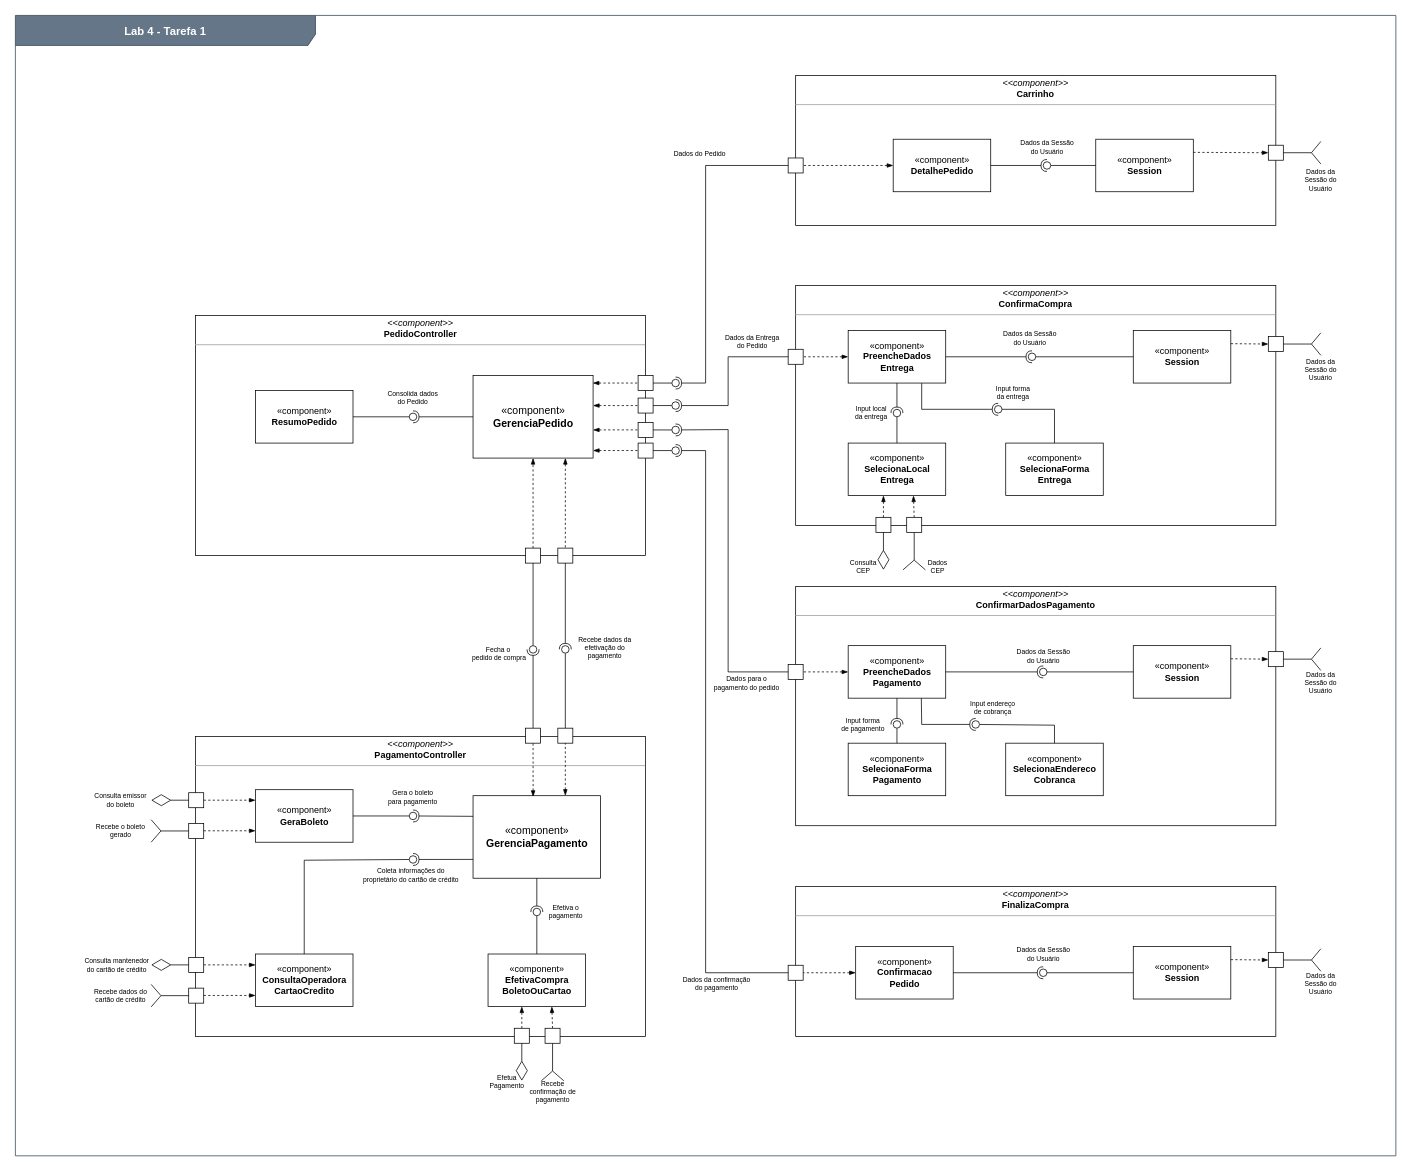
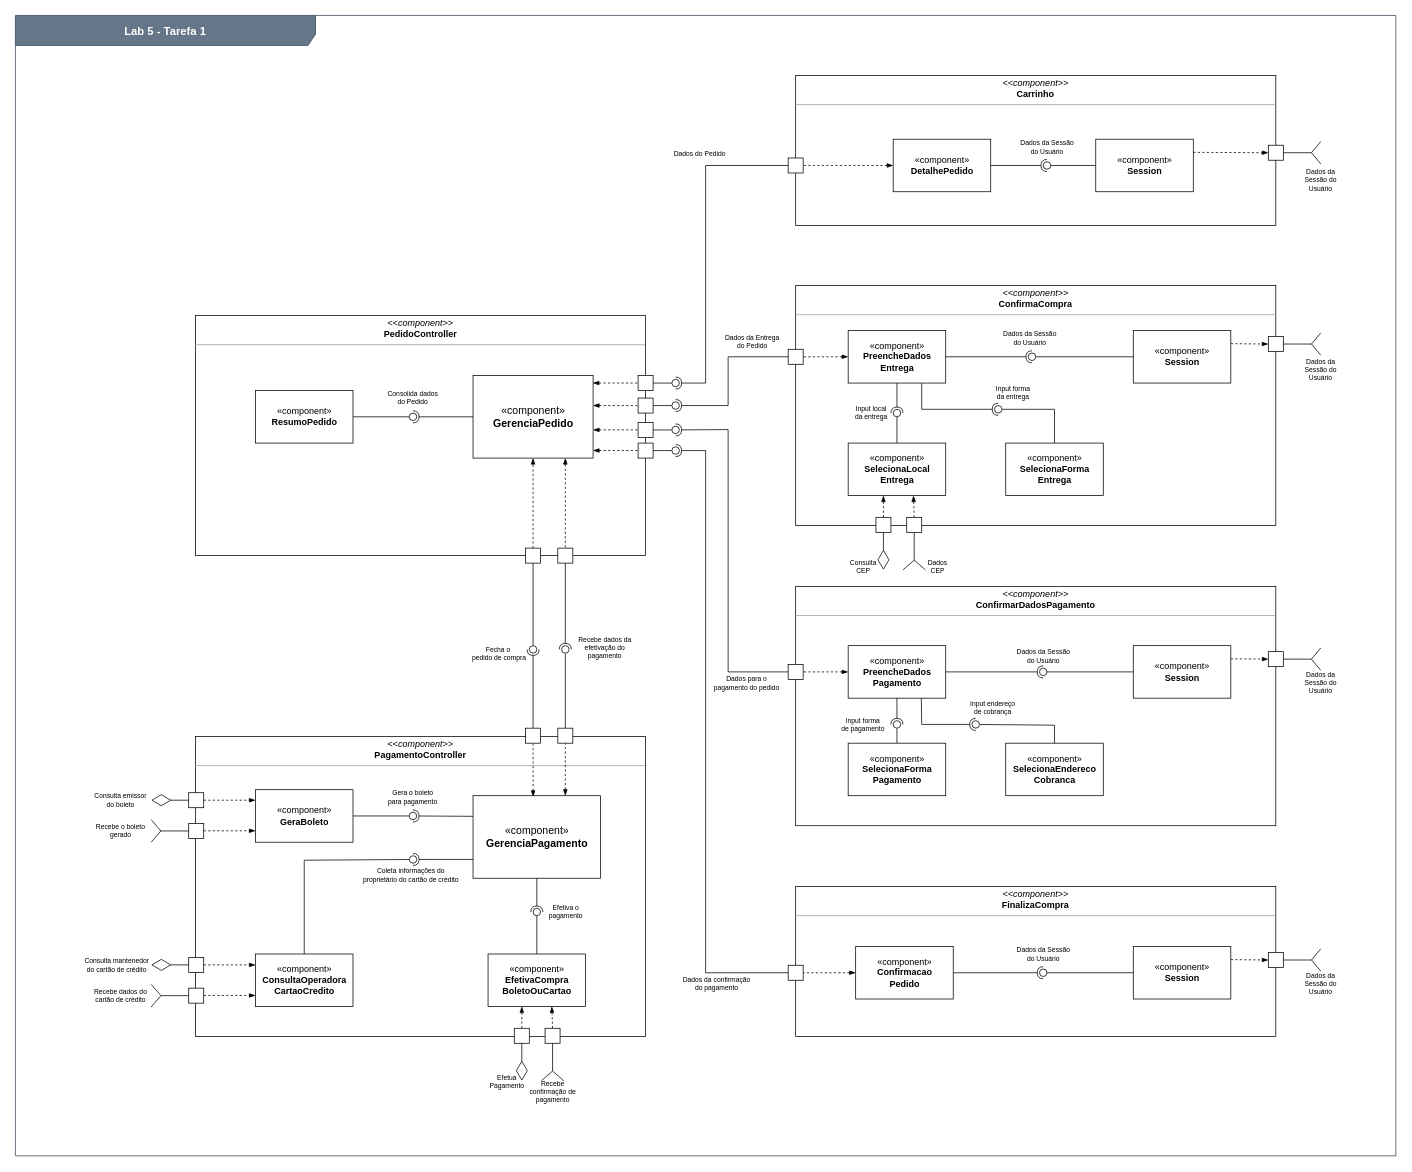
(165, 30) -> (165, 30)
